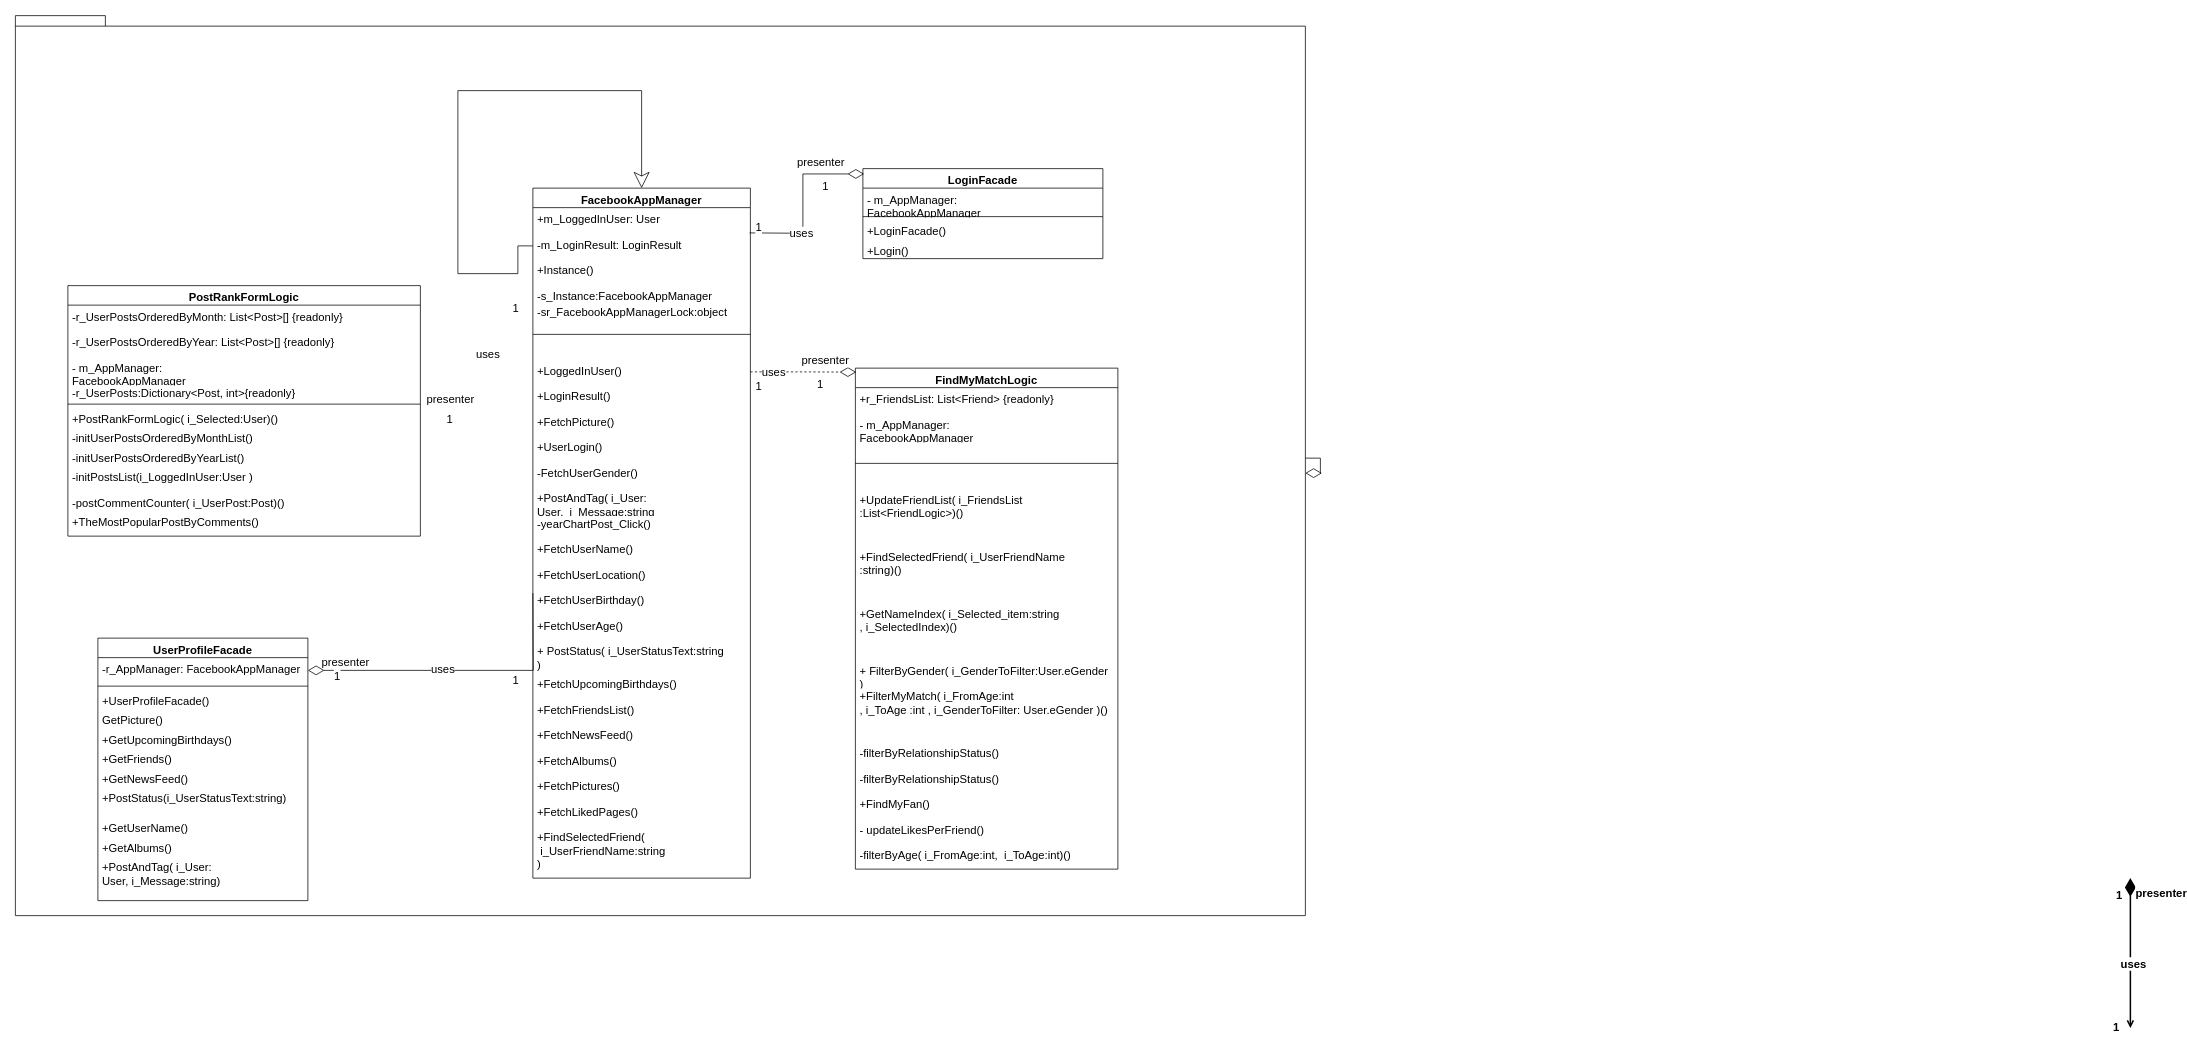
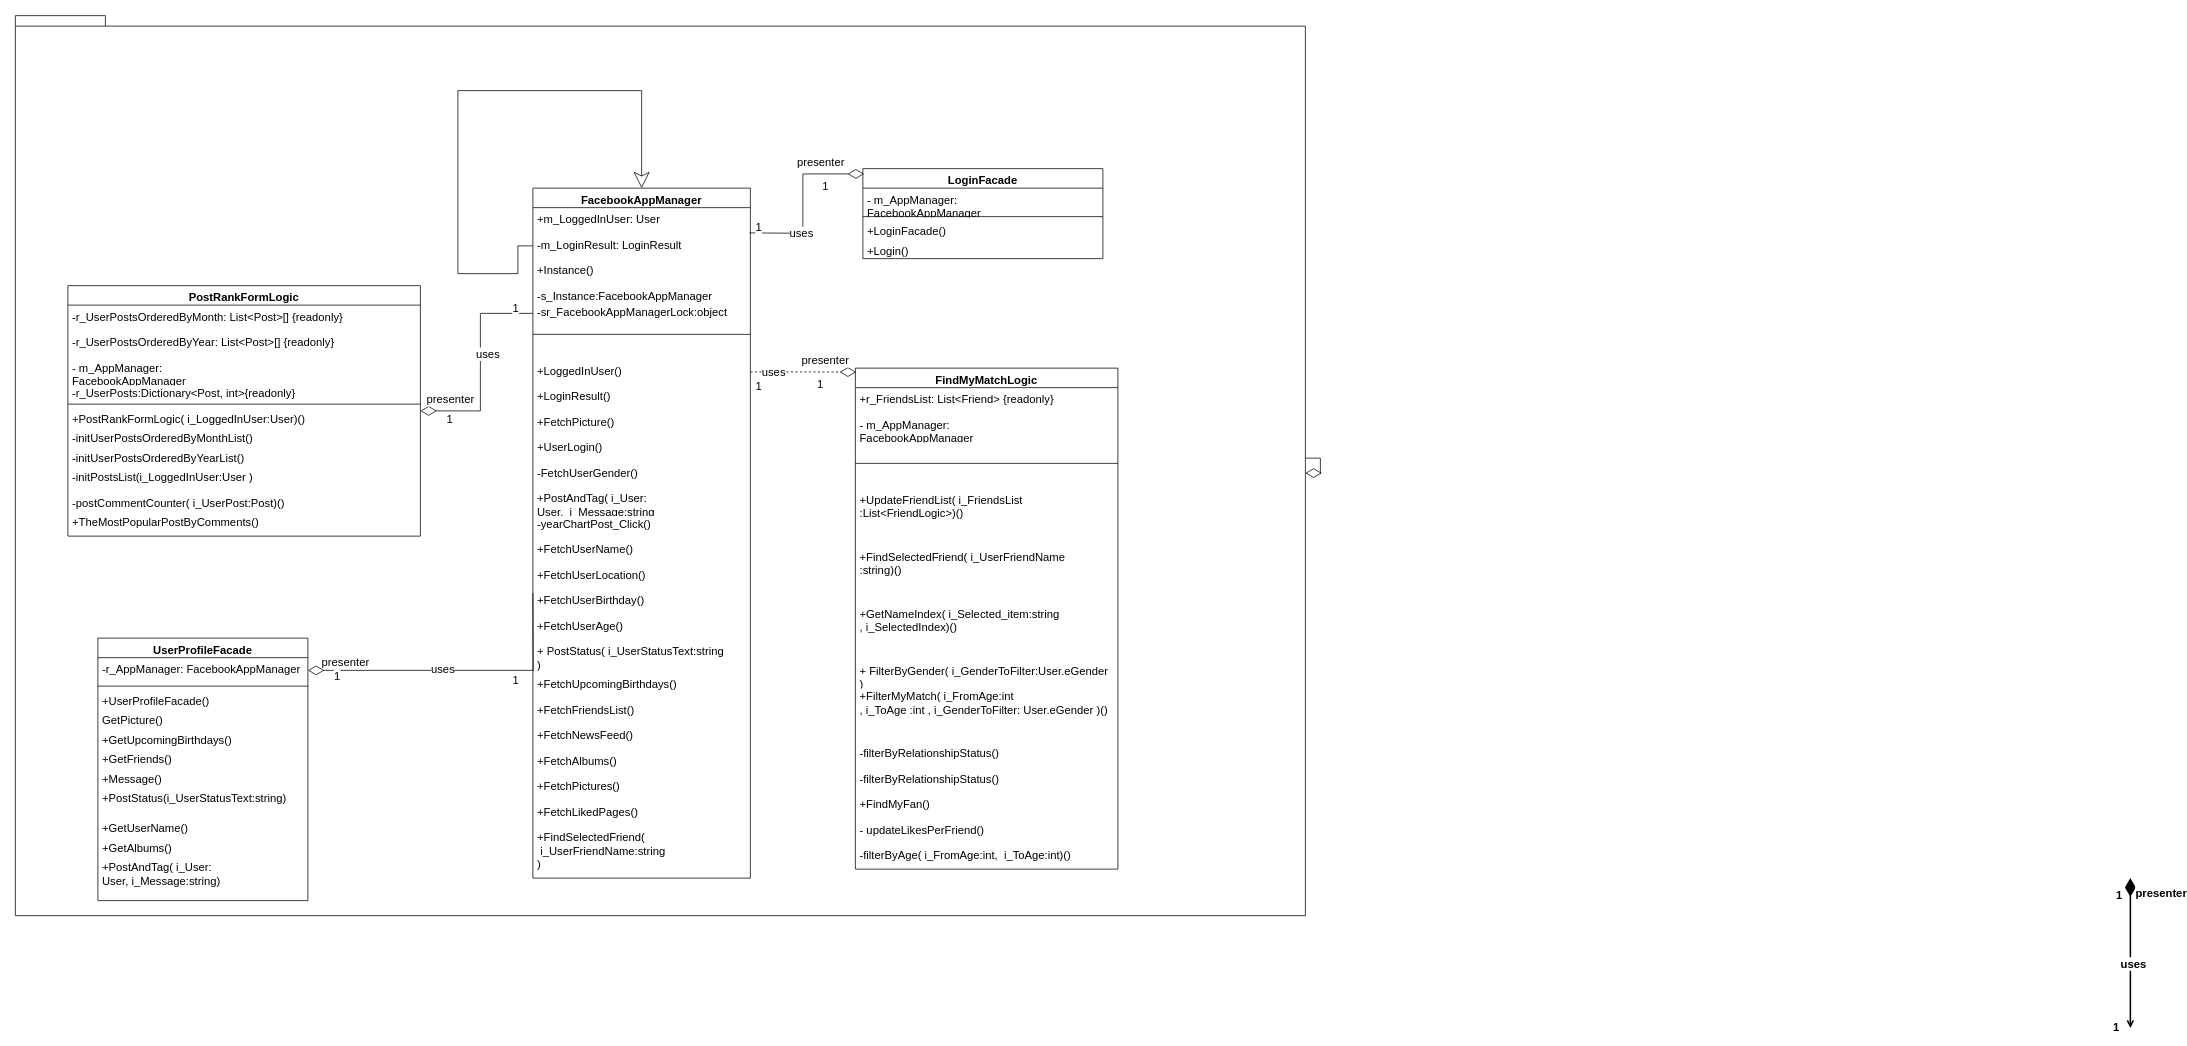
none -> (480, 407)
(184, 419) -> (198, 419)
(146, 779) -> (134, 779)
